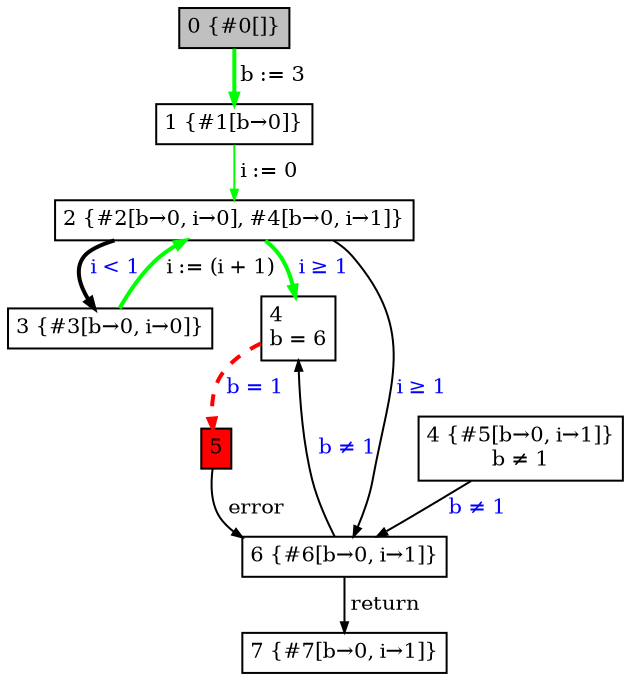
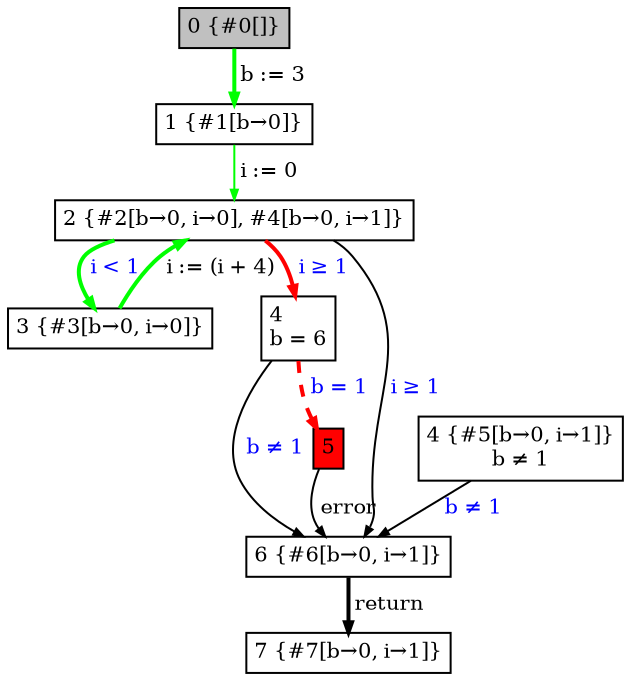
(81, 261) -> (81, 261)
(283, 261) -> (283, 261)
(218, 268) -> (218, 268)
(307, 456) -> (233, 454)
(344, 600) -> (348, 600)
